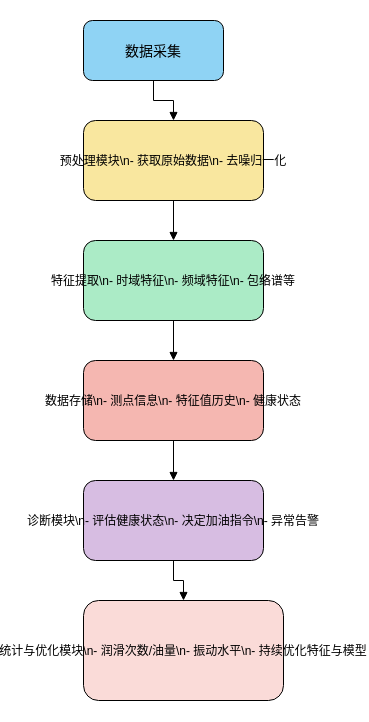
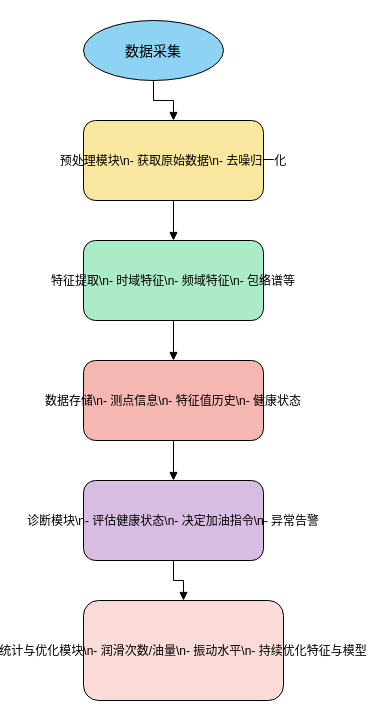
(154, 51) -> (154, 51)
